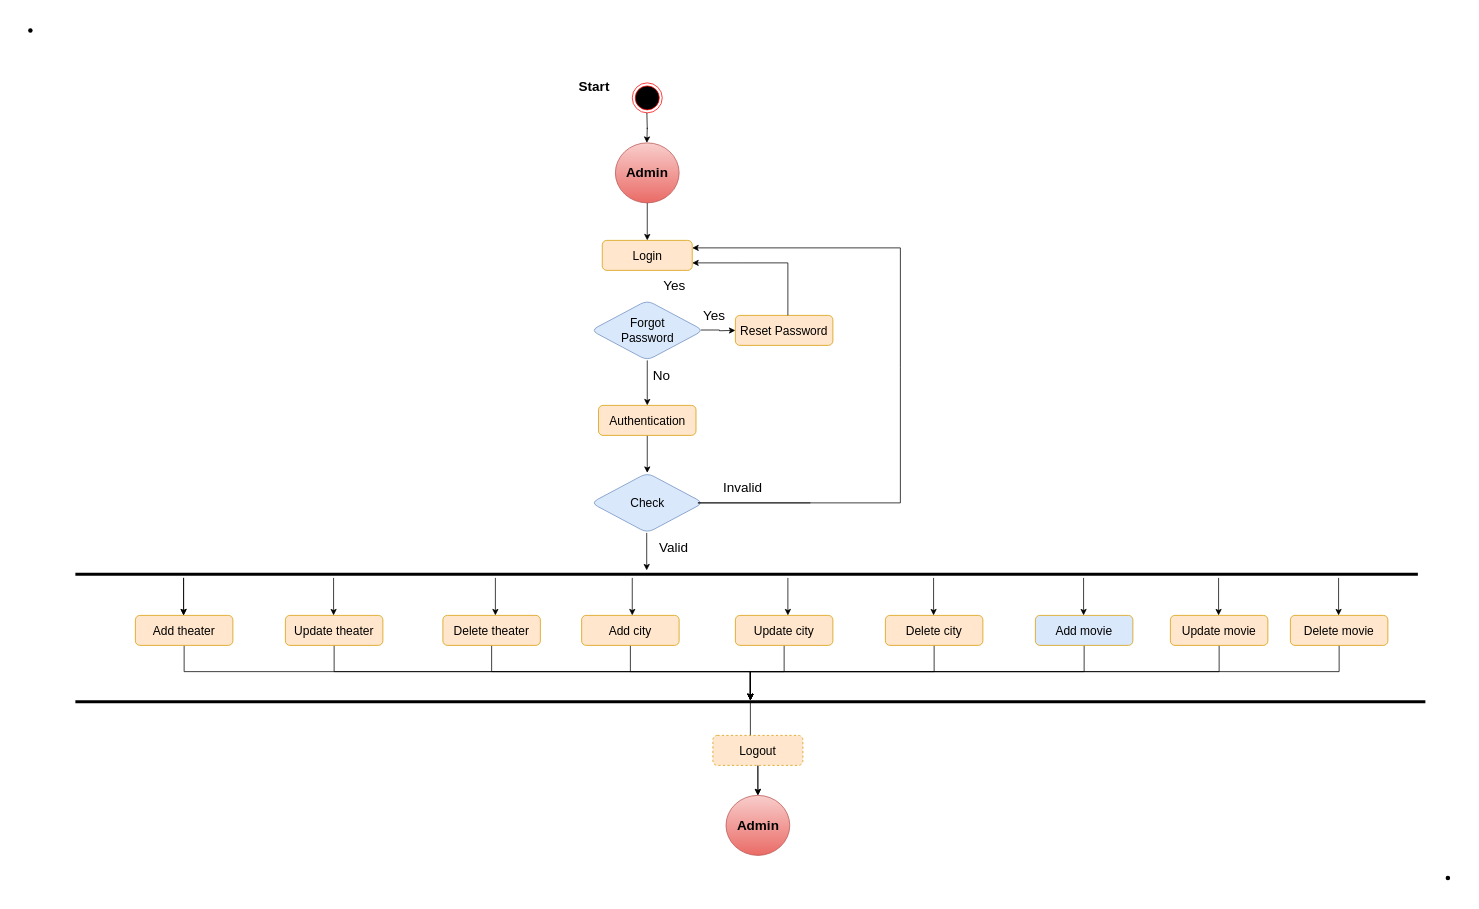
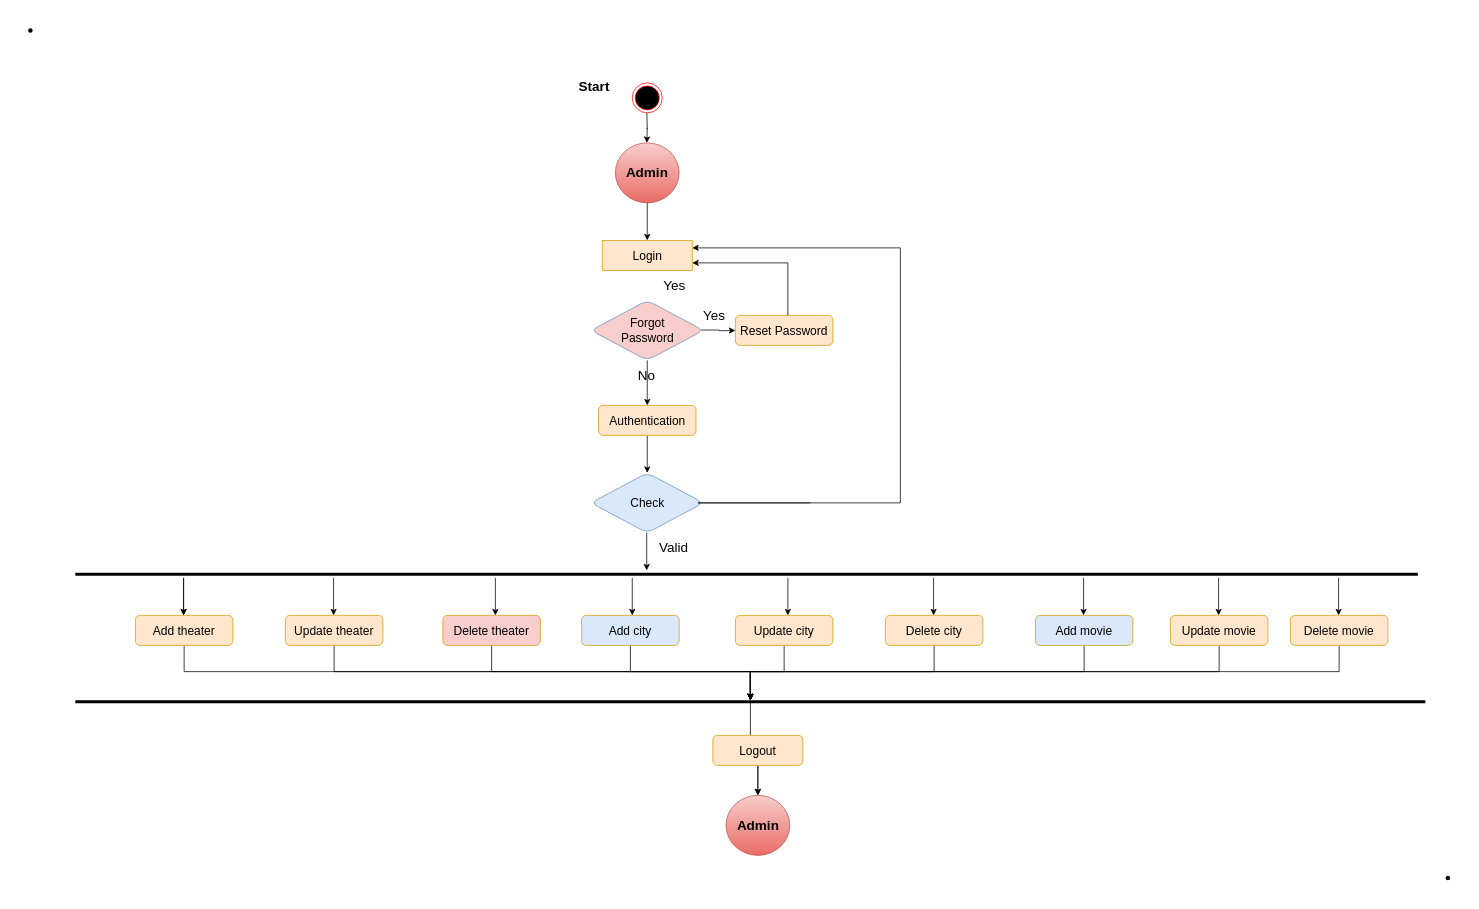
(647, 255) -> (647, 255)
(647, 330) -> (647, 330)
(661, 375) -> (646, 375)
(743, 488) -> none
(492, 630) -> (492, 630)
(630, 630) -> (630, 630)
(758, 750) -> (758, 750)
